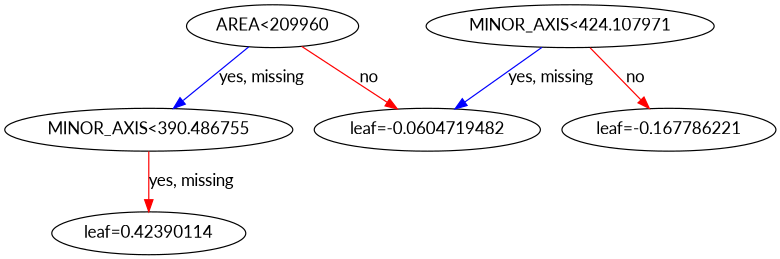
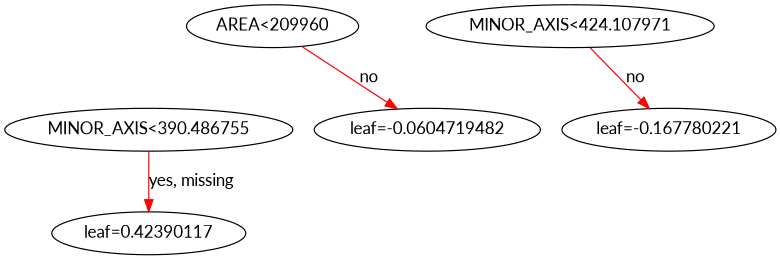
(216, 74) -> none
(503, 75) -> none
(669, 130) -> (669, 130)
(149, 233) -> (149, 233)
